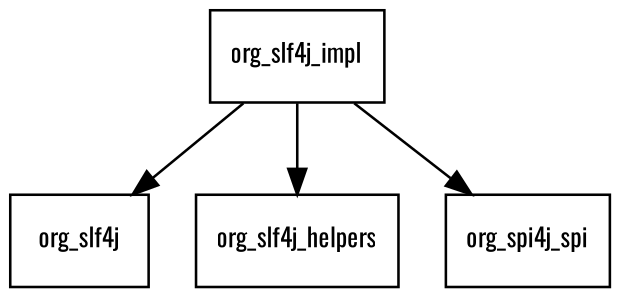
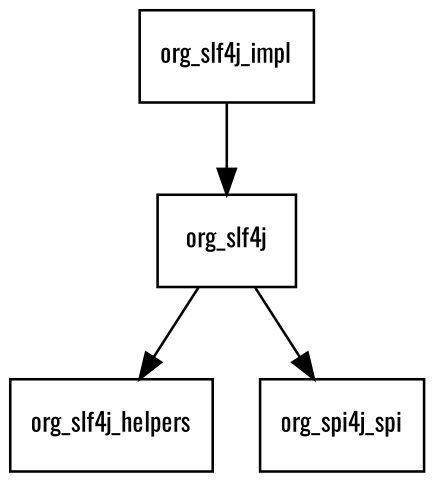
(297, 136) -> (176, 322)
(402, 141) -> (278, 322)
